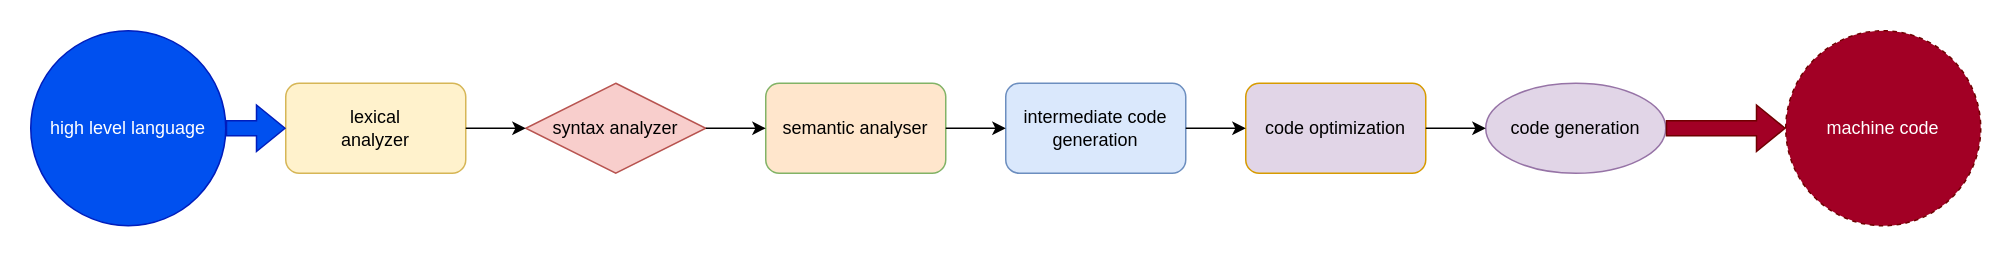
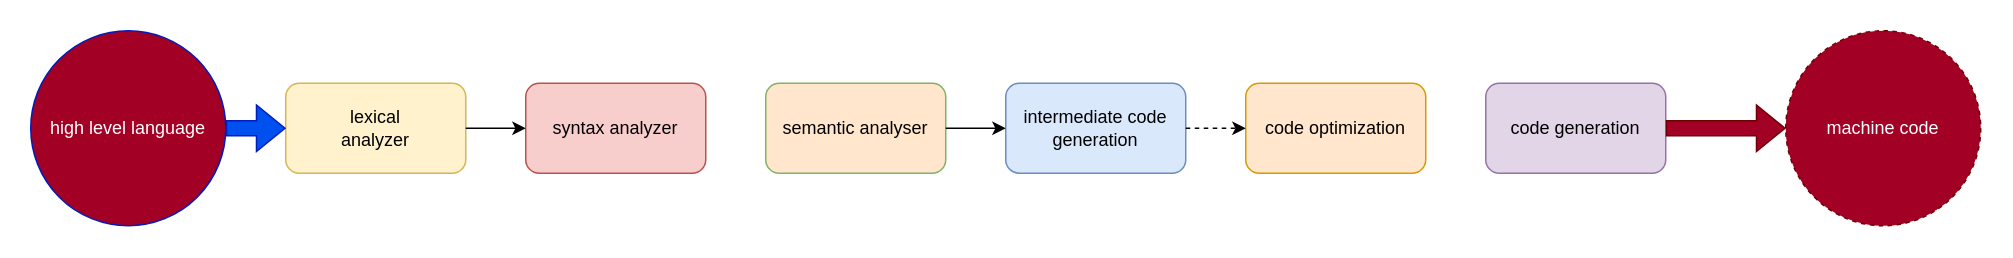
(128, 128) -> (128, 128)
(616, 128) -> (616, 128)
(731, 128) -> none
(1210, 128) -> (1210, 128)
(1336, 128) -> (1336, 128)
(1451, 128) -> none
(1576, 128) -> (1576, 128)
